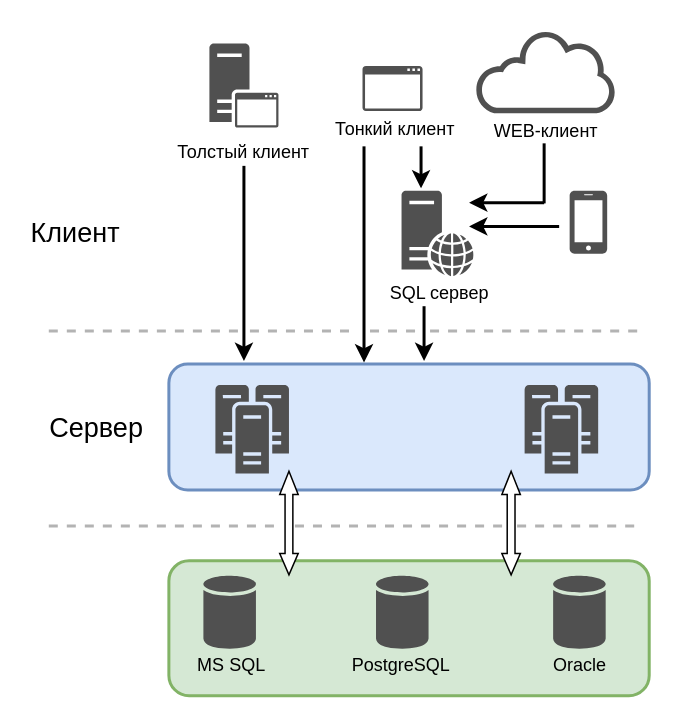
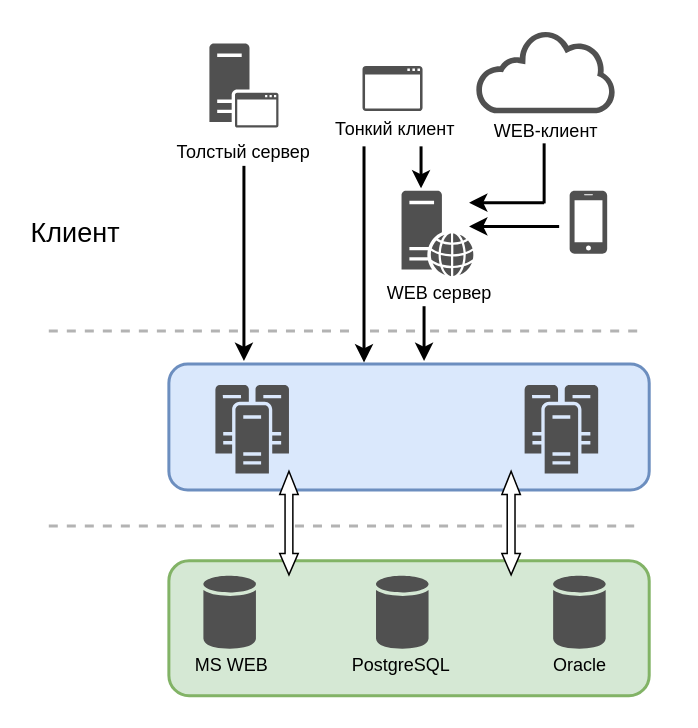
(244, 152) -> (244, 152)
(440, 293) -> (440, 293)
(97, 428) -> none
(232, 665) -> (232, 665)
